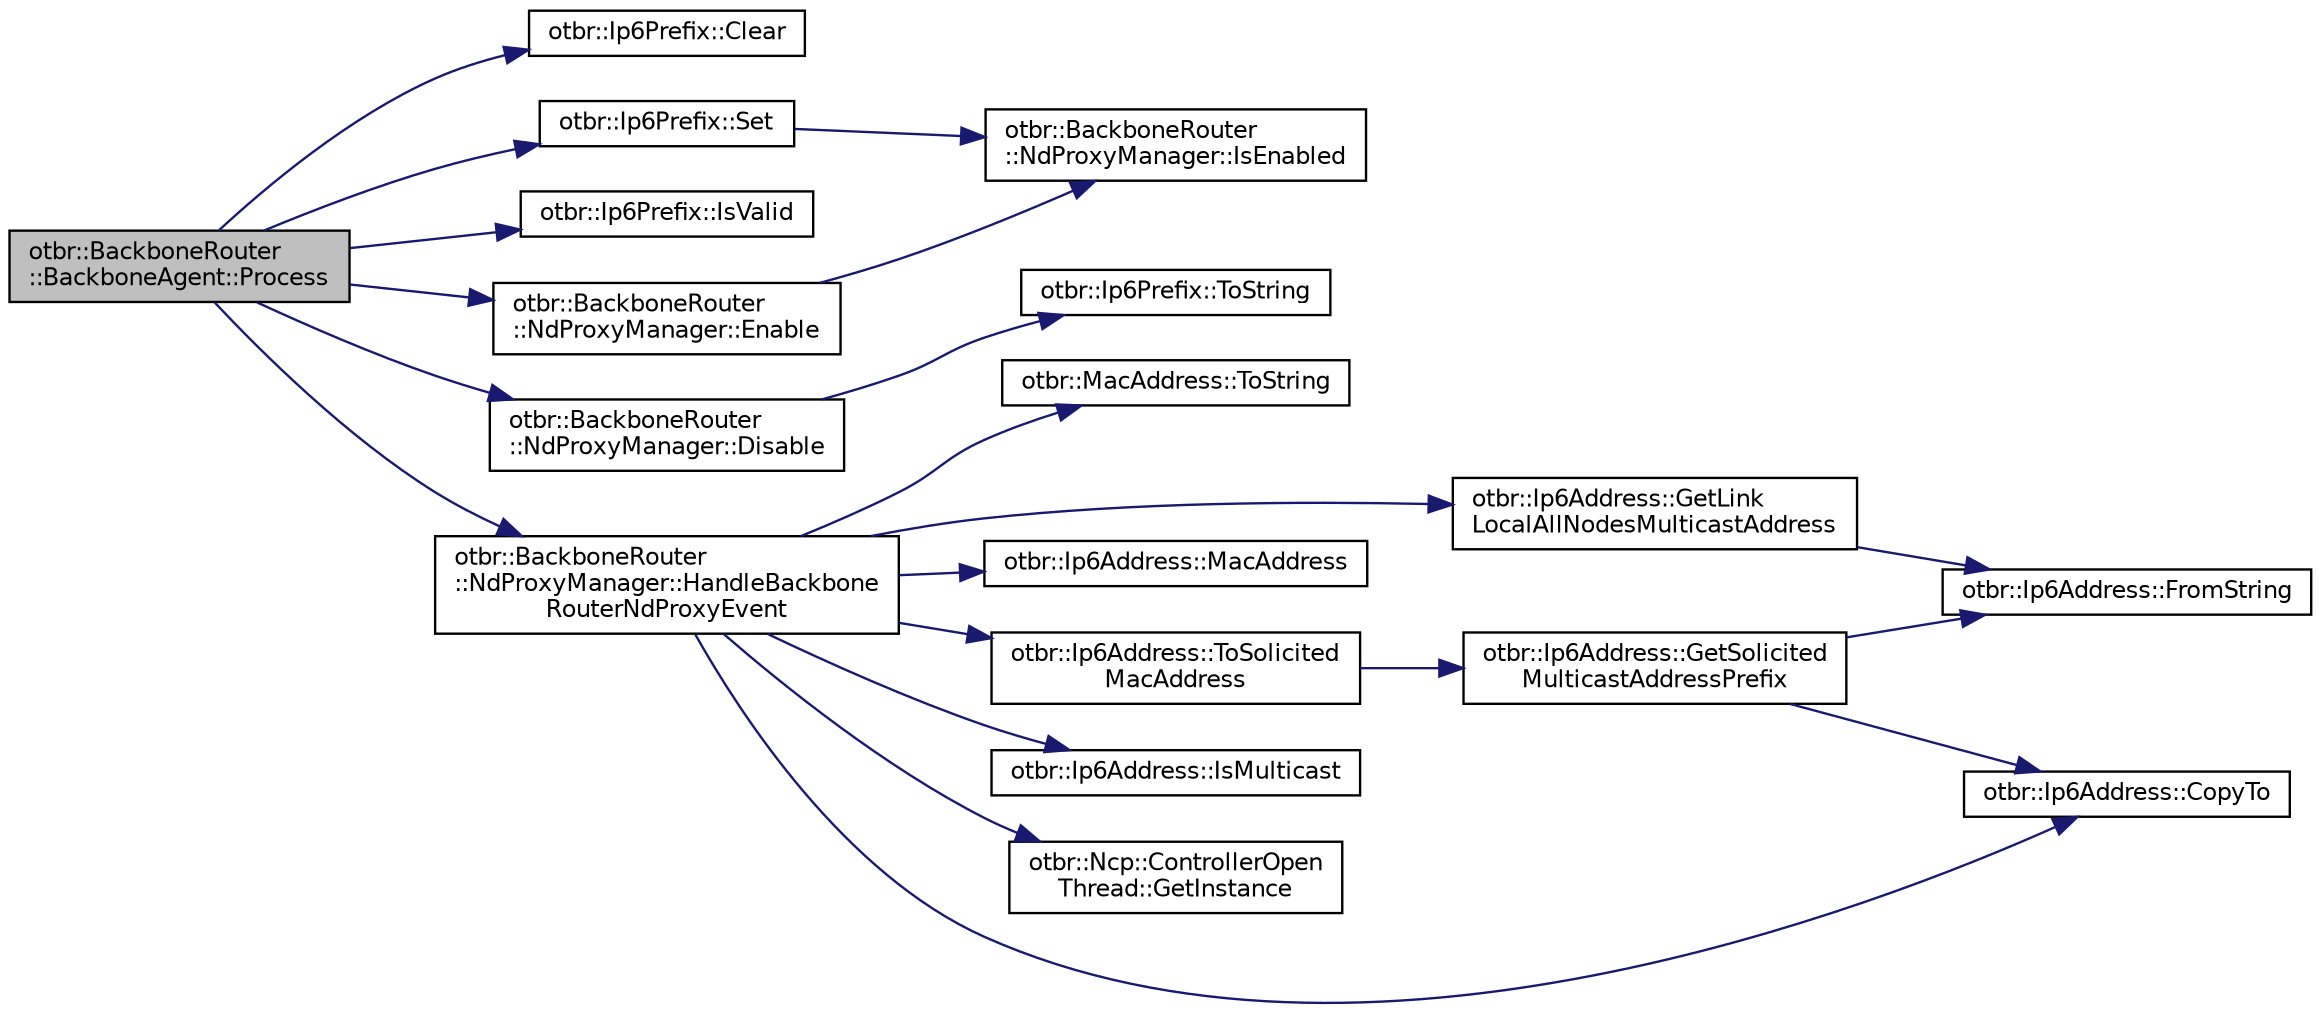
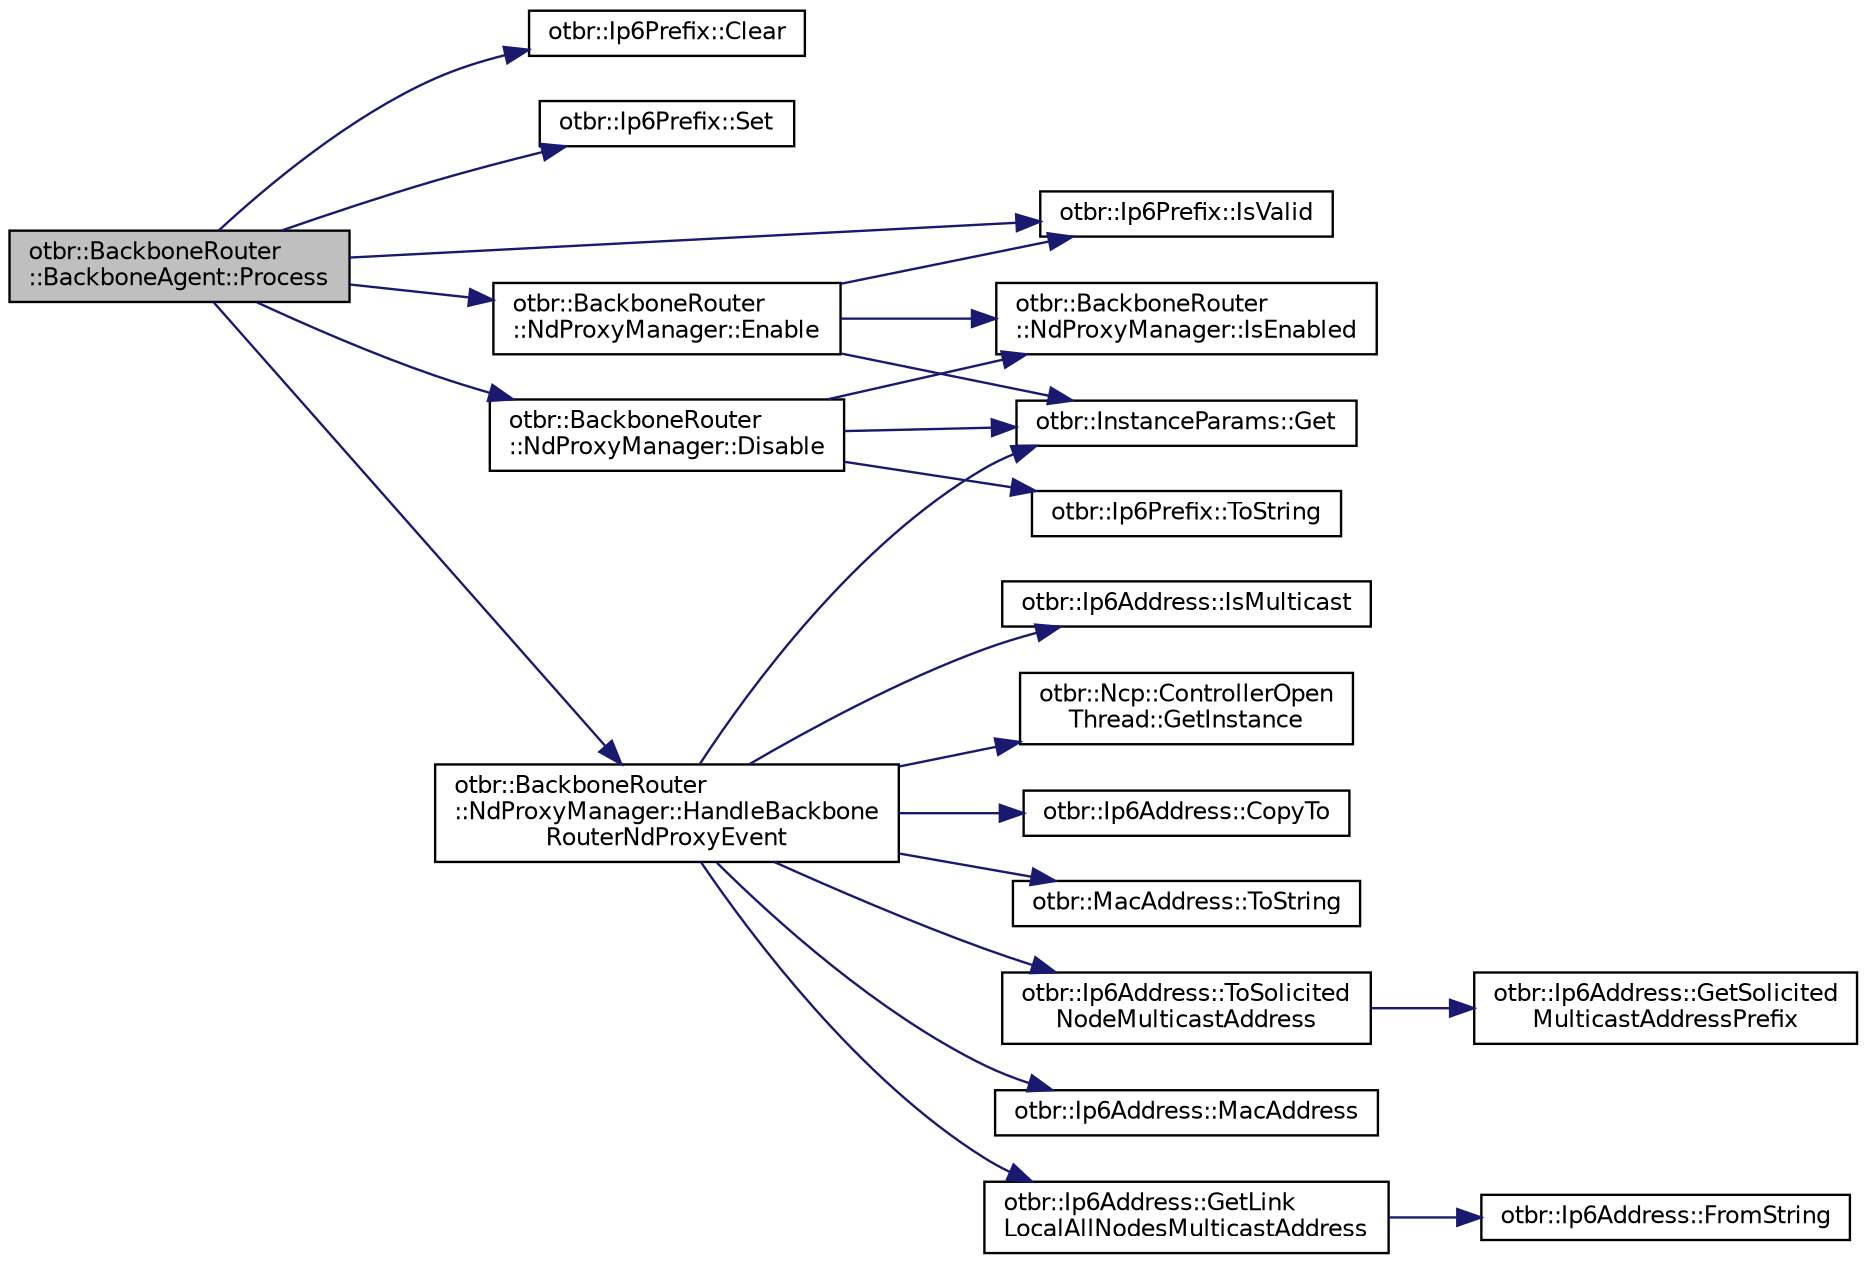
(878, 132) -> (906, 381)
none -> (945, 263)
none -> (1187, 423)
(1904, 628) -> none
(1176, 668) -> (1187, 1008)
(1904, 735) -> none
